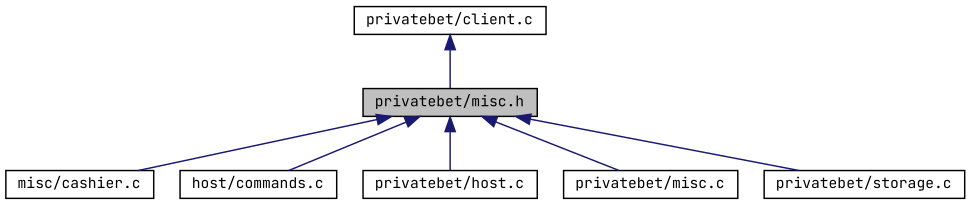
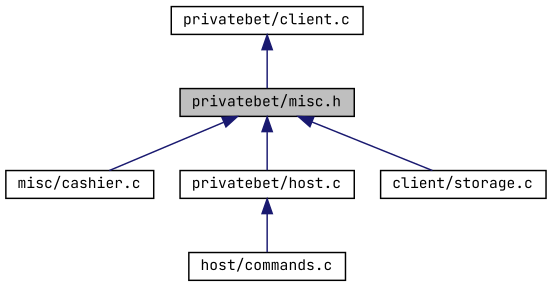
(347, 146) -> (267, 233)
(651, 184) -> none
(864, 184) -> (463, 184)
